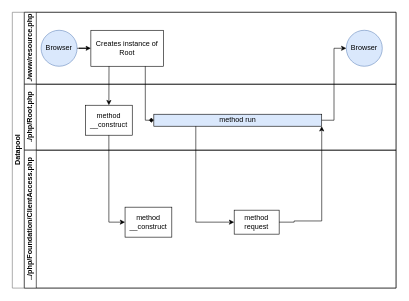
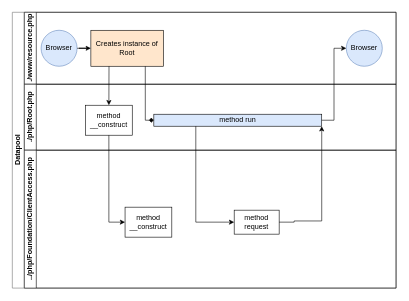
(127, 48) -> (127, 48)
